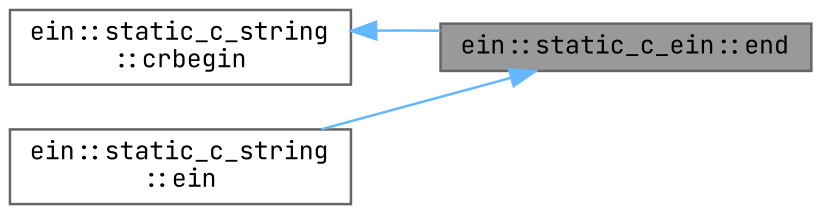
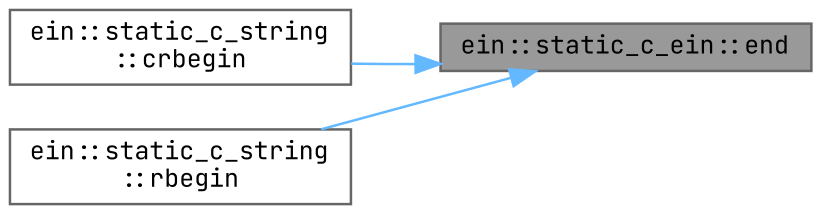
(409, 30) -> (383, 64)
(180, 167) -> (180, 167)
